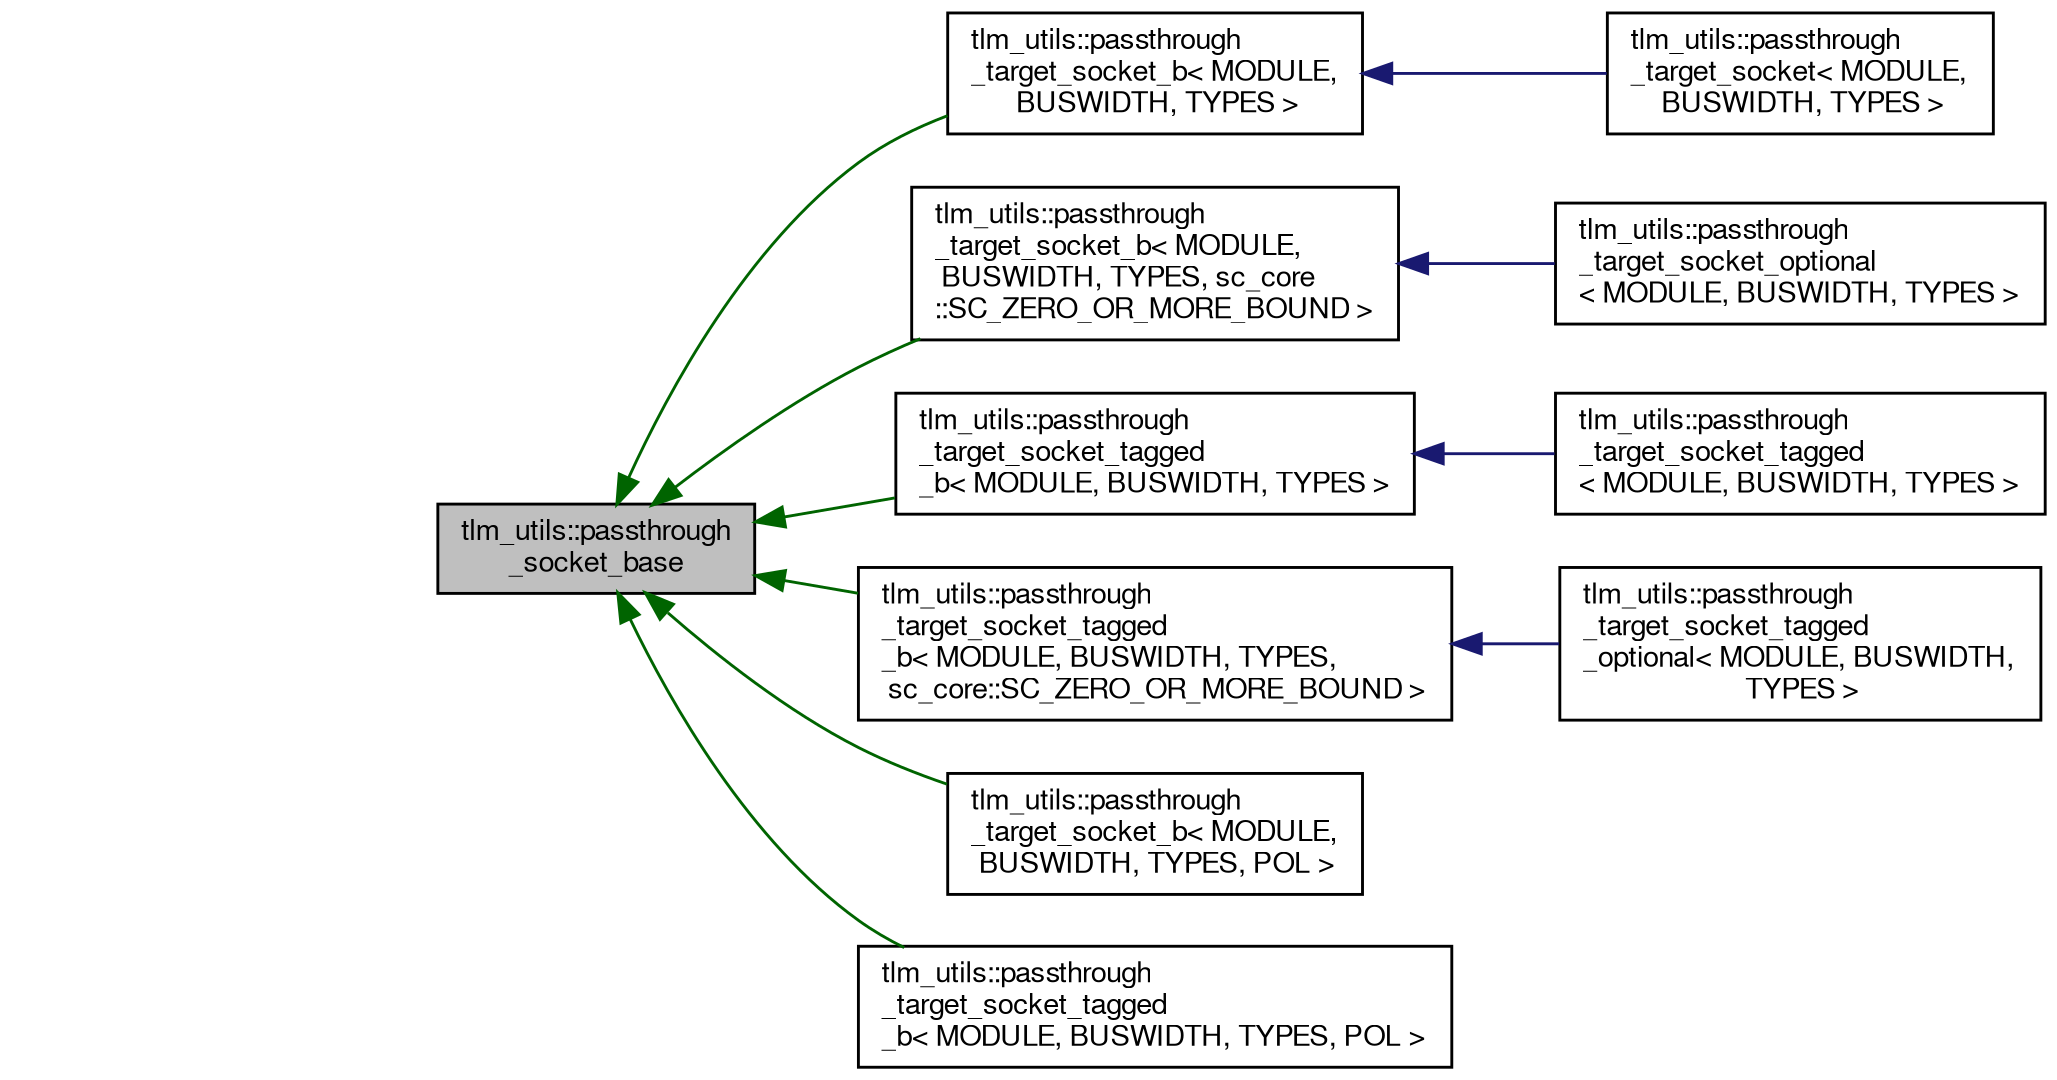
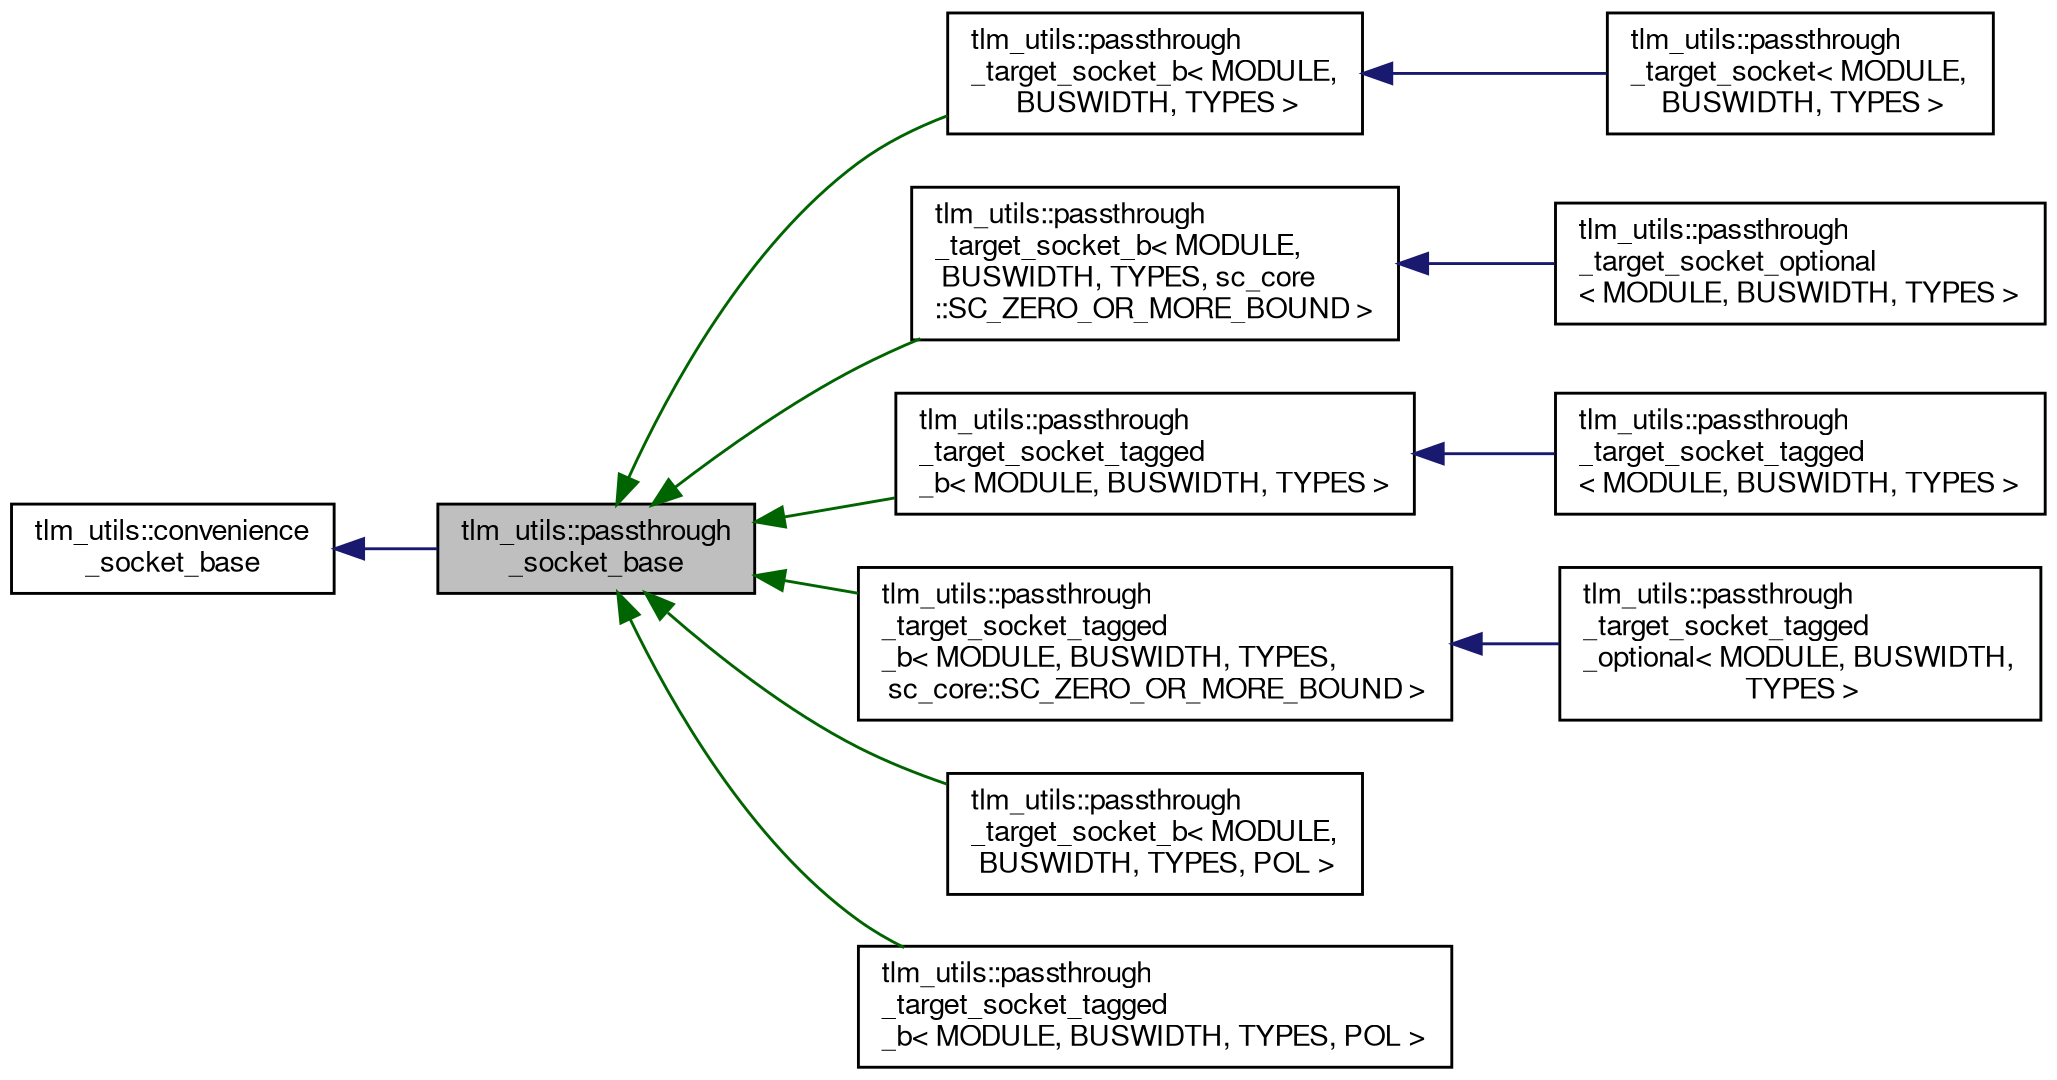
none -> (173, 549)
